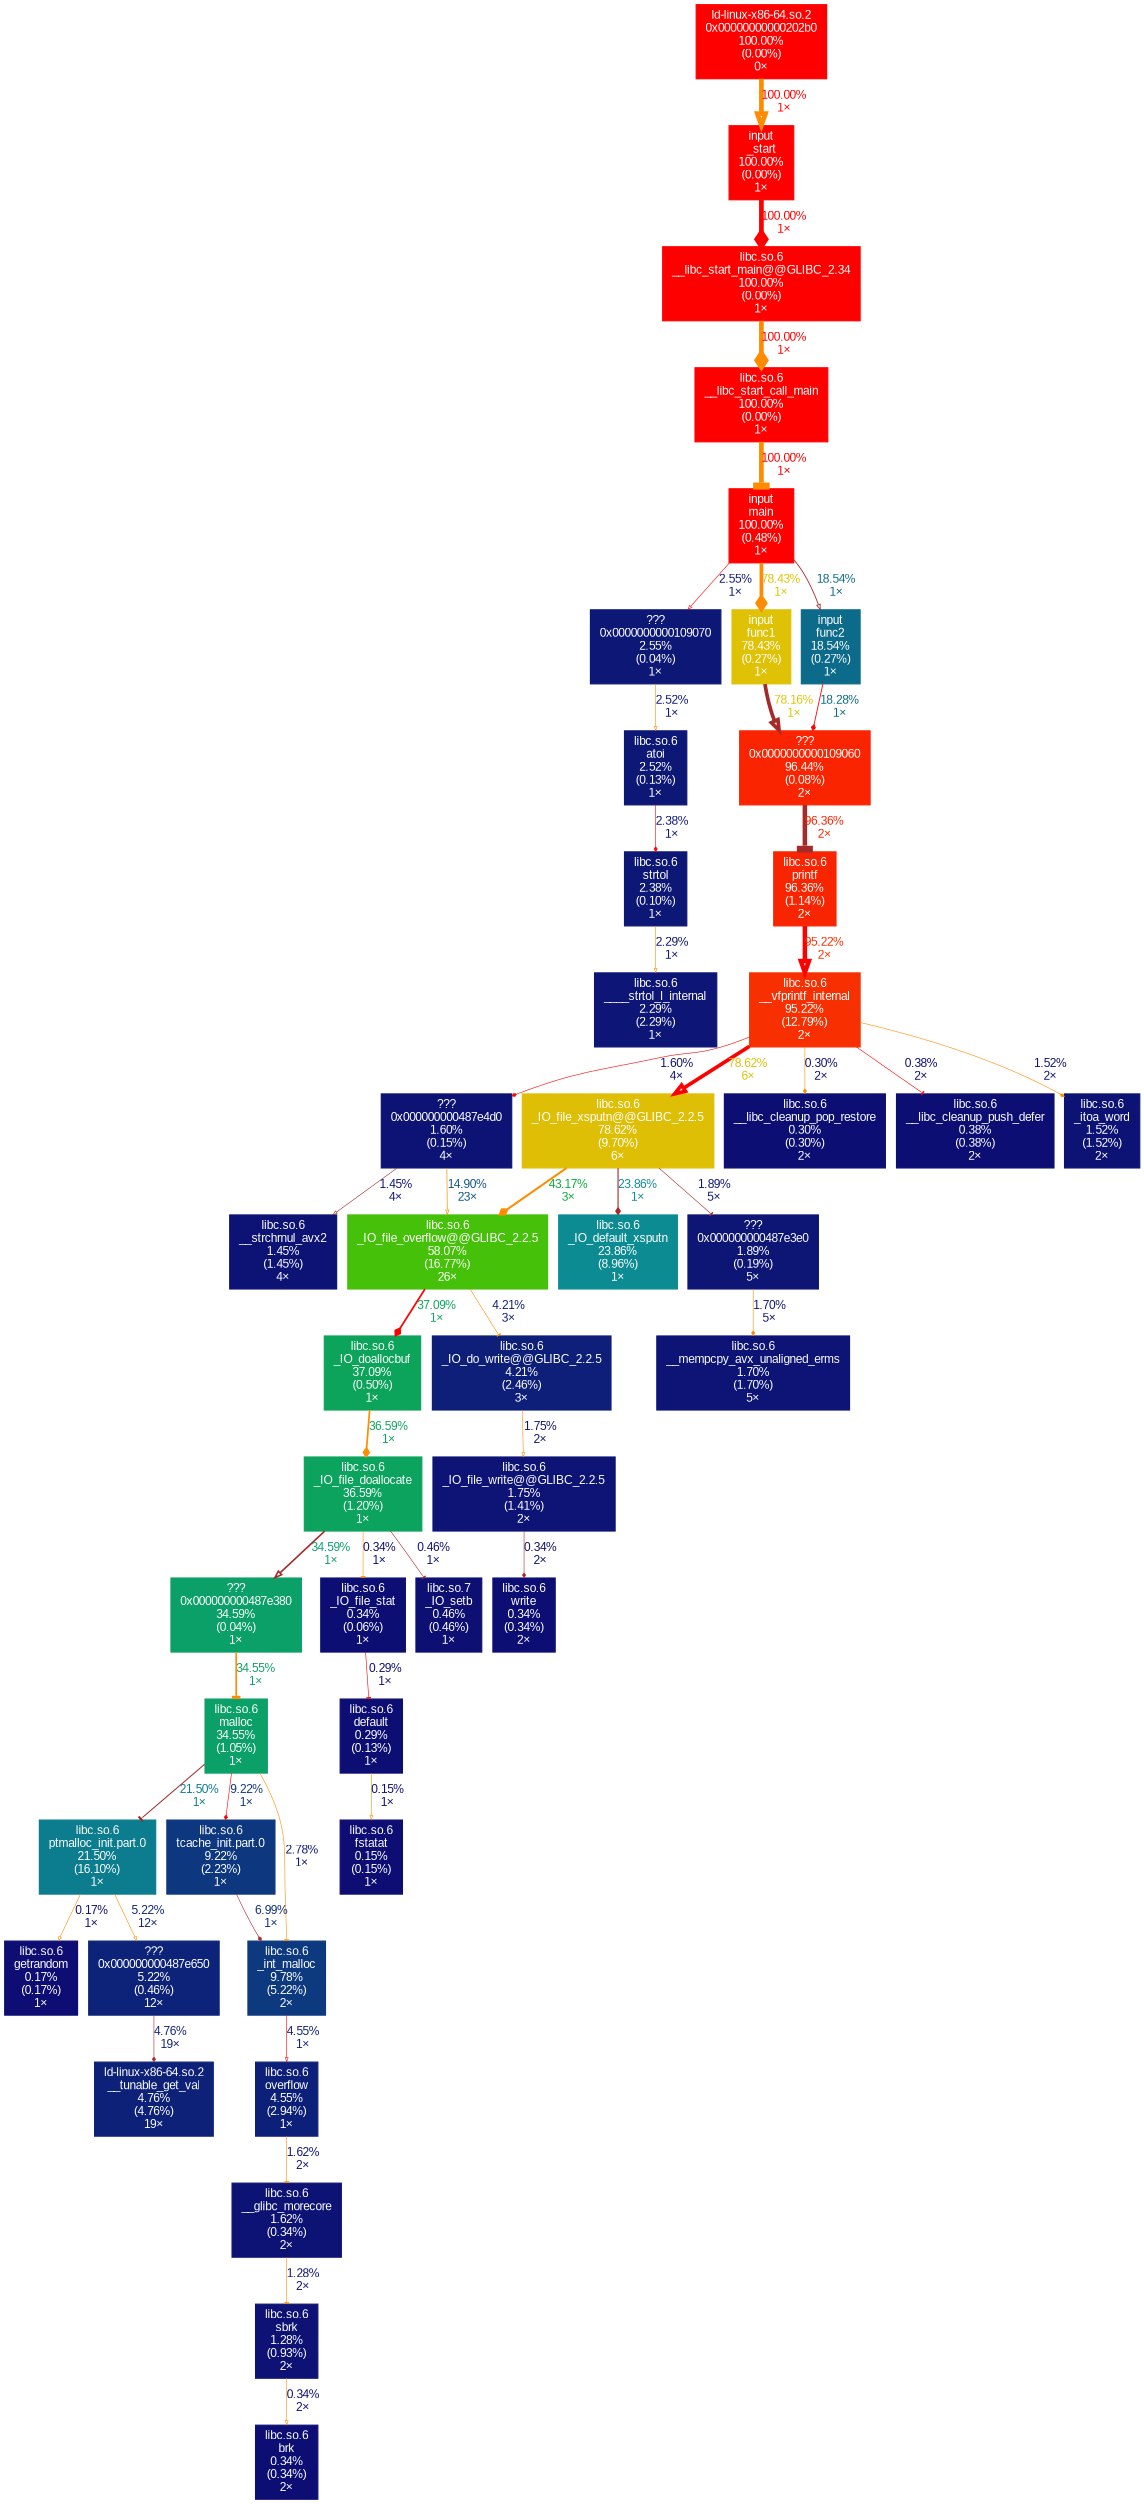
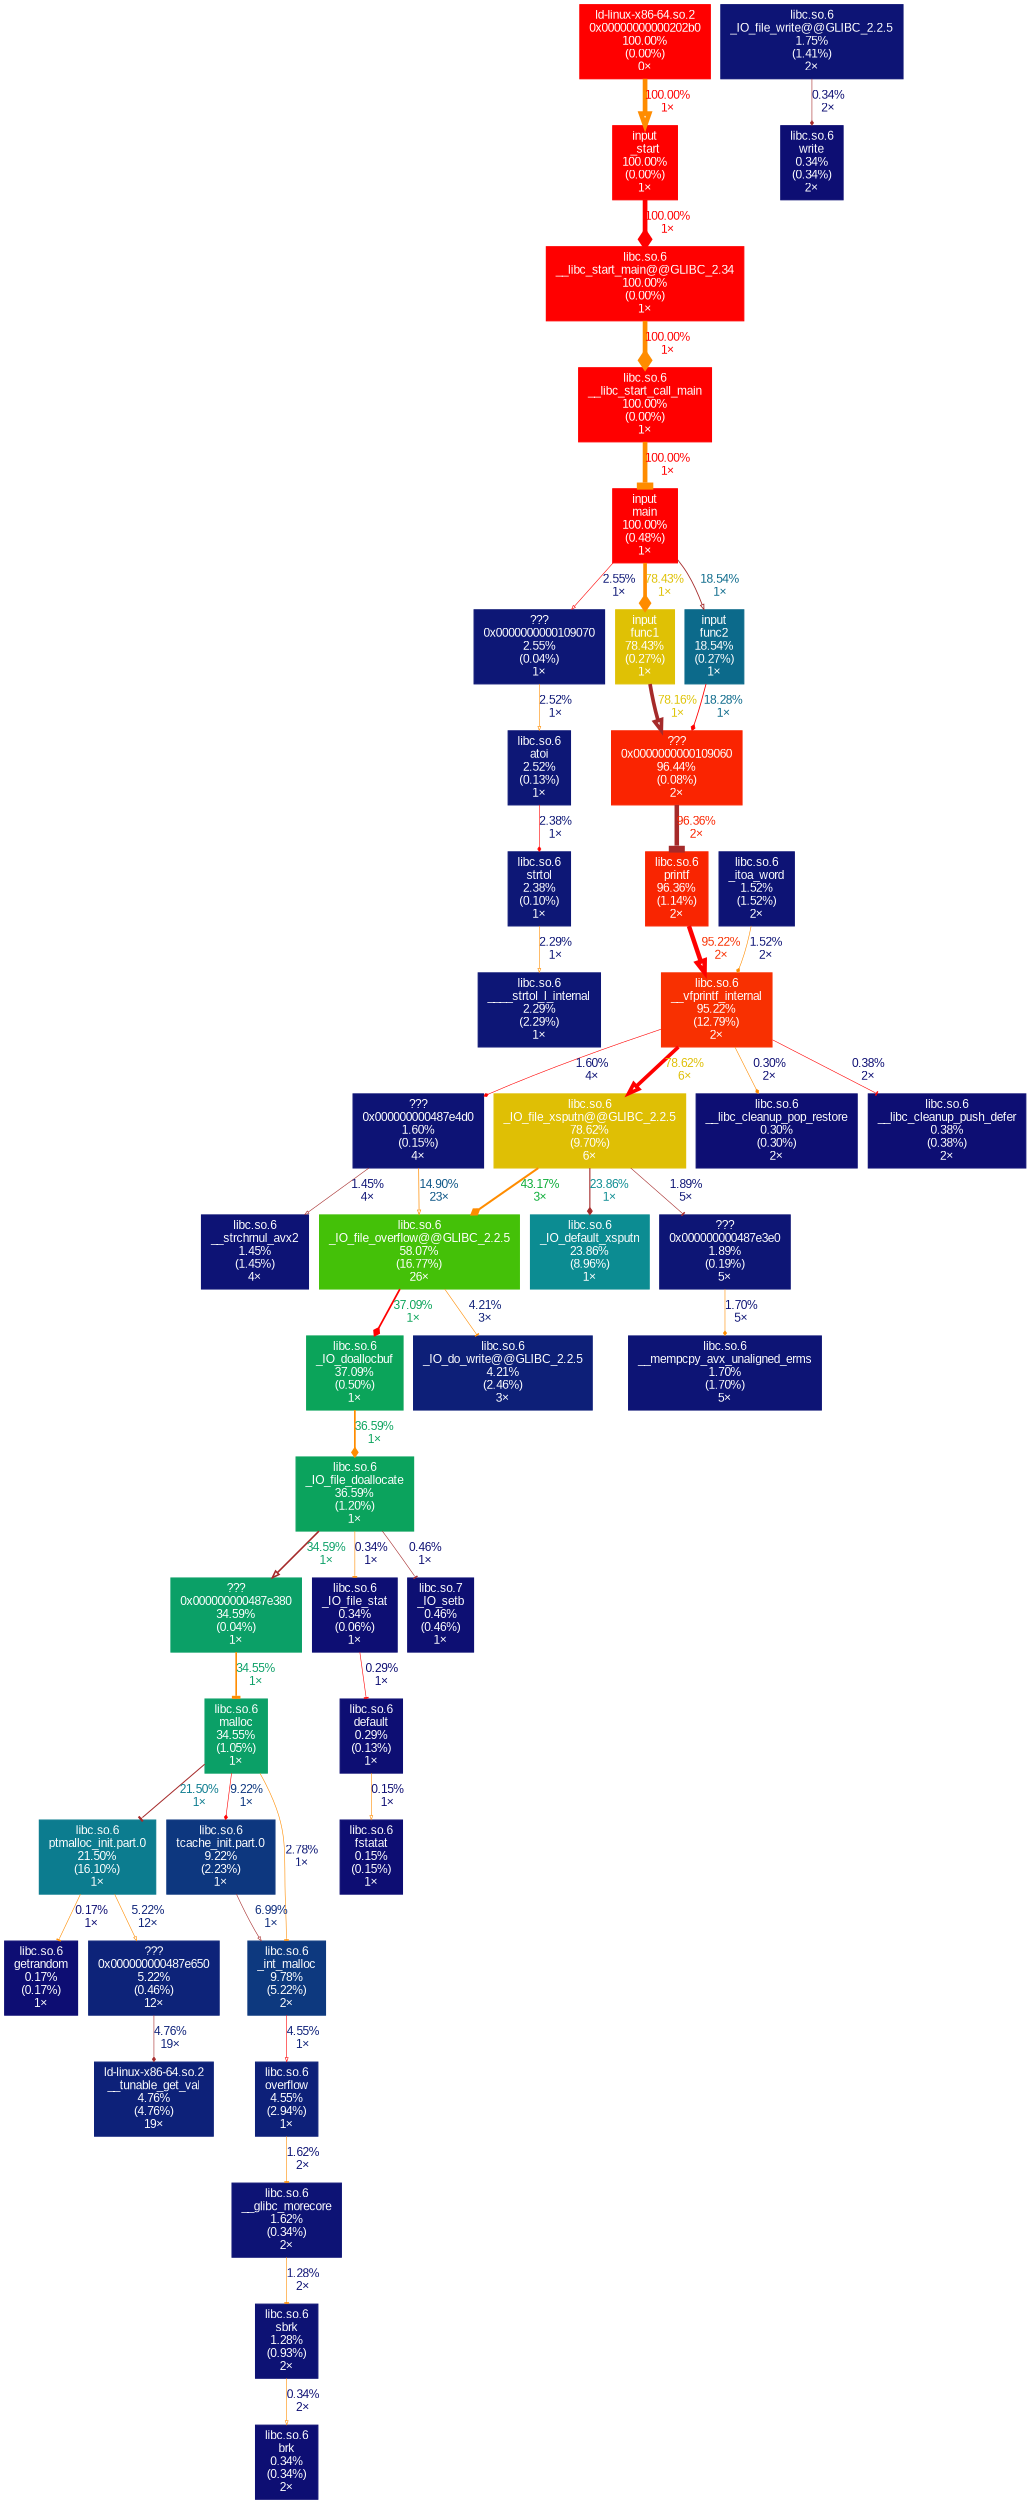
(963, 1052) -> (746, 947)
(523, 1431) -> none
(70, 1916) -> (70, 1916)
(247, 1916) -> (247, 1916)
